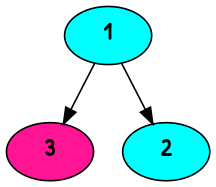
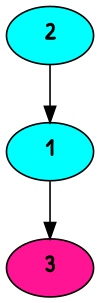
(133, 86) -> (50, 86)
